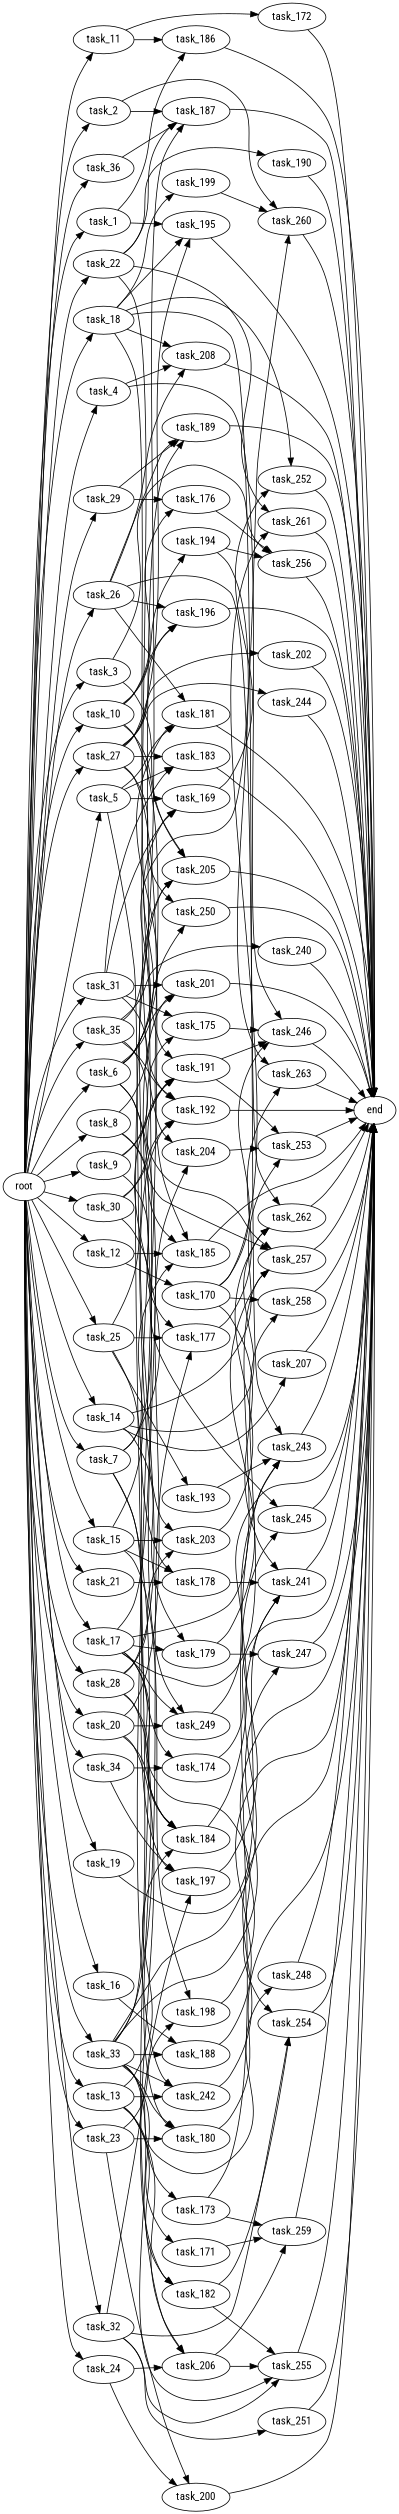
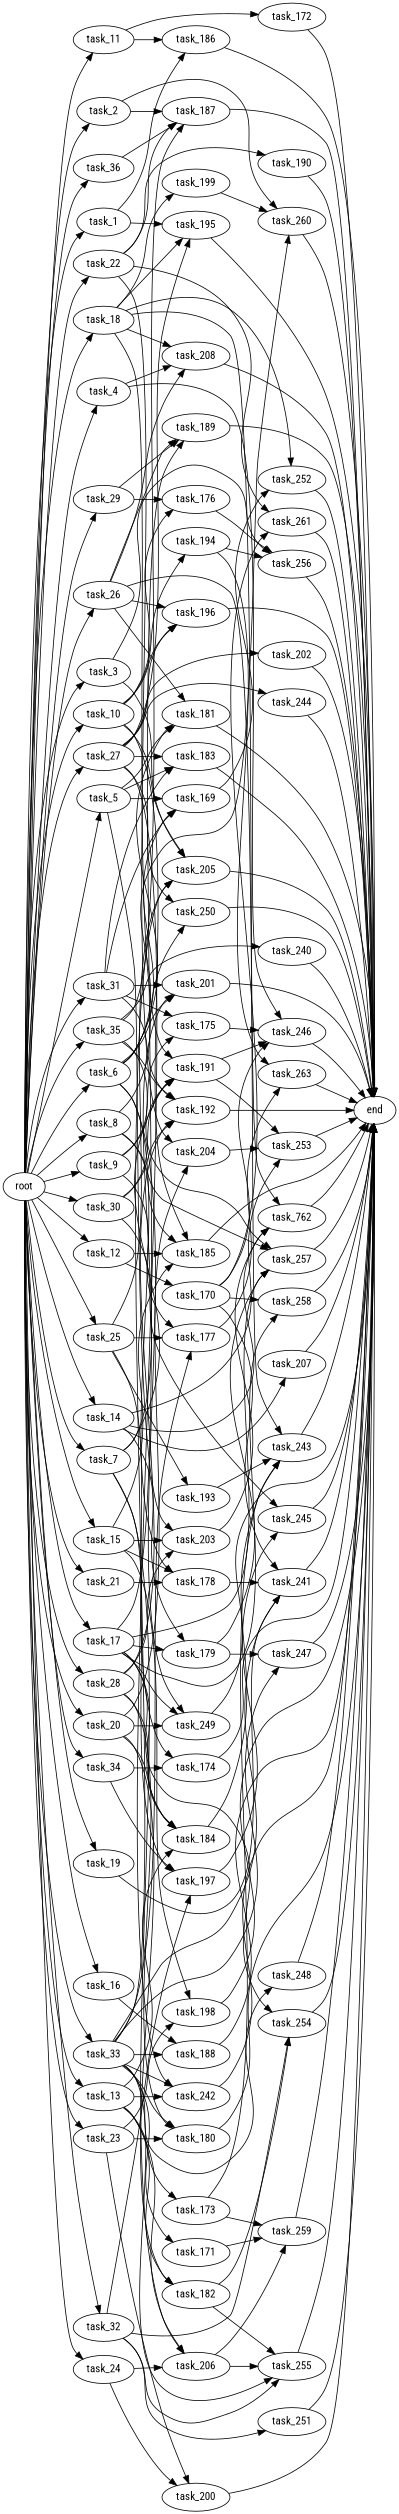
(292, 1218) -> (292, 1218)
